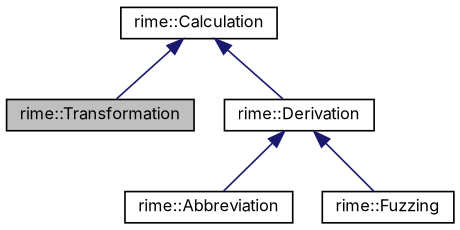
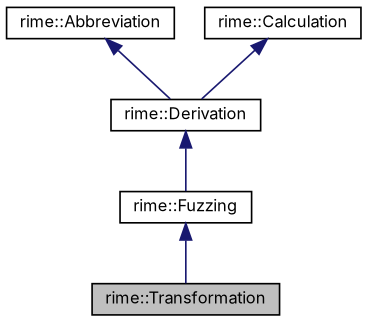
(144, 75) -> (186, 262)
(248, 167) -> (144, 75)
